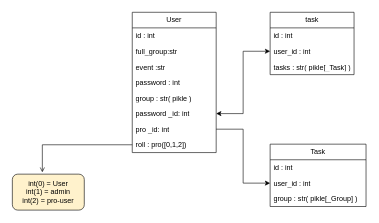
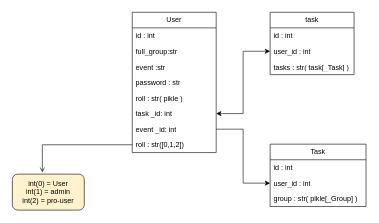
(313, 72) -> (313, 72)
(160, 83) -> (161, 83)
(171, 99) -> (167, 99)
(165, 114) -> (157, 114)
(155, 130) -> (159, 130)
(168, 146) -> (168, 146)
